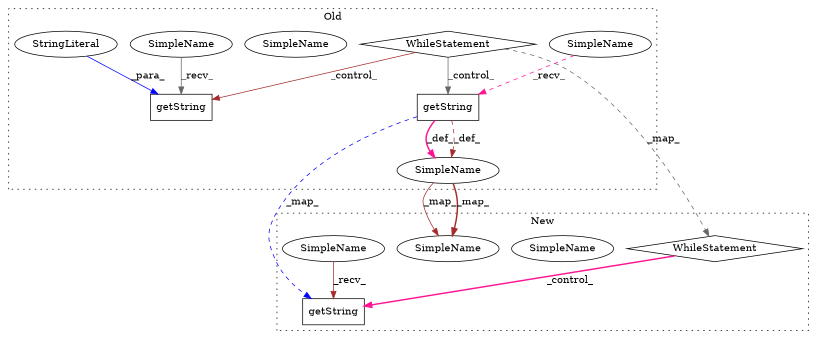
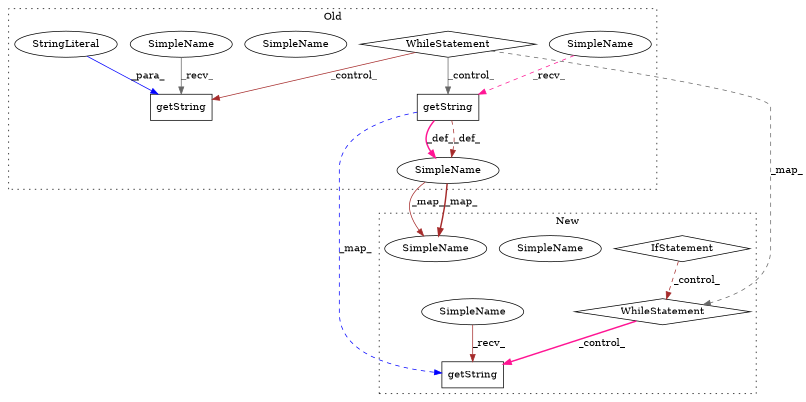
none -> (682, 249)
